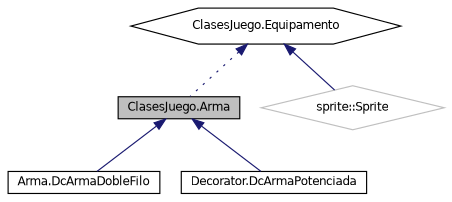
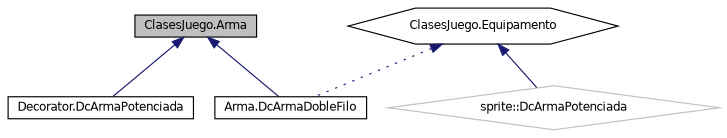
(214, 74) -> (373, 73)
(353, 108) -> (554, 108)
